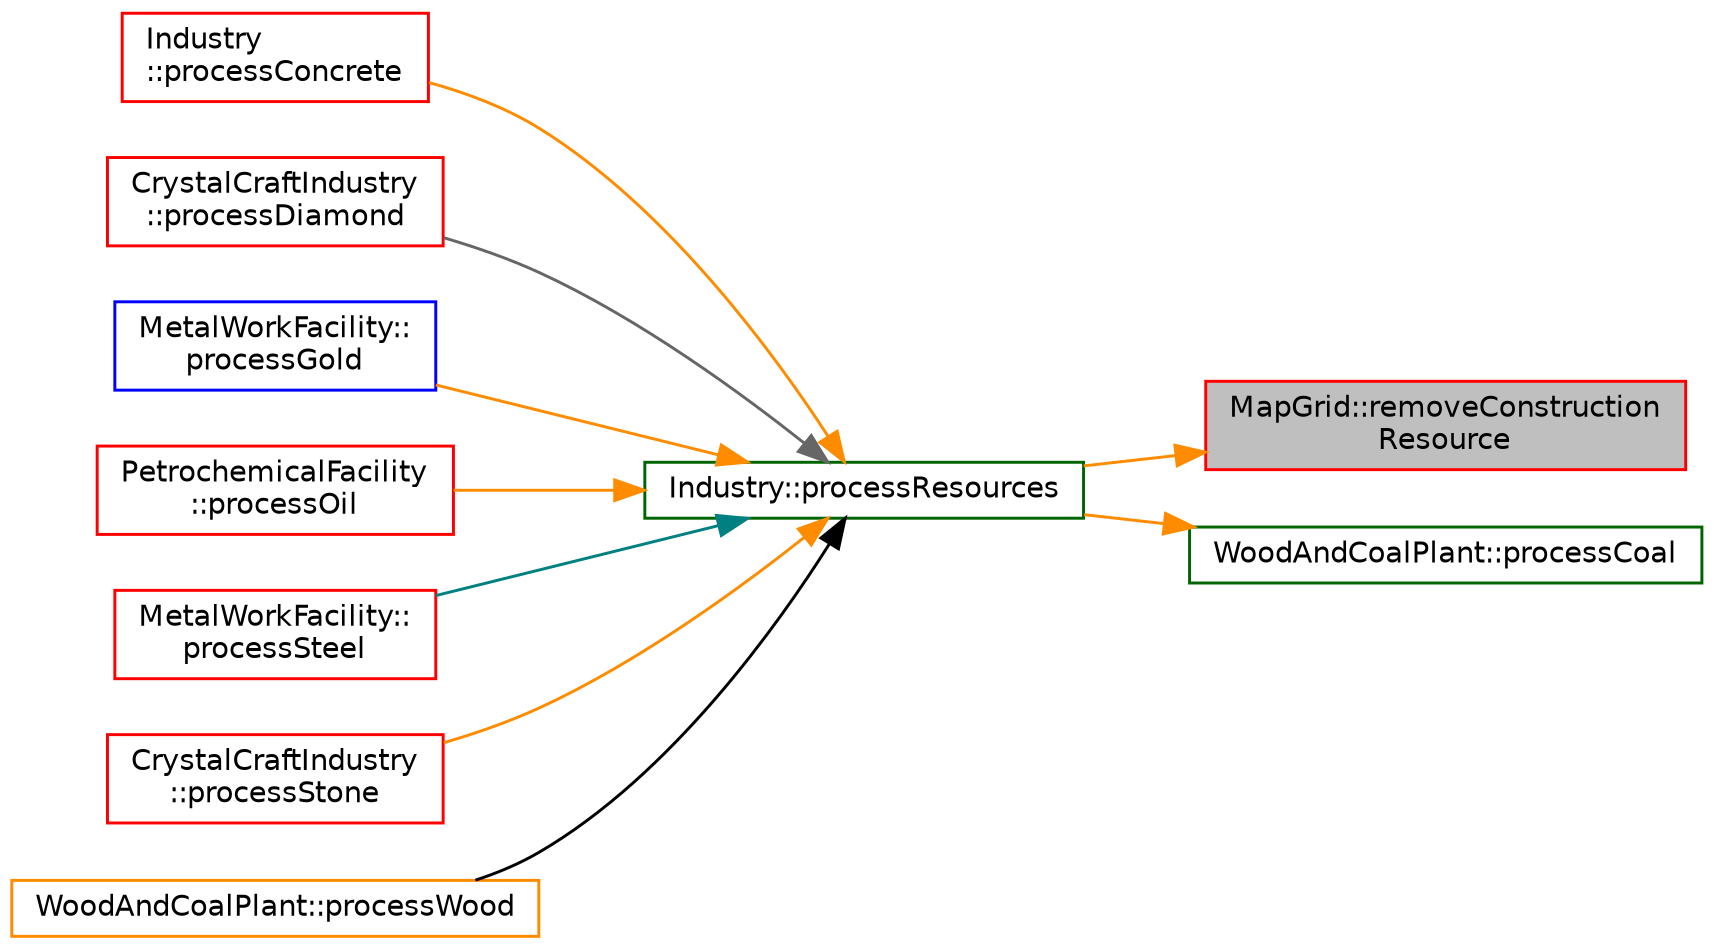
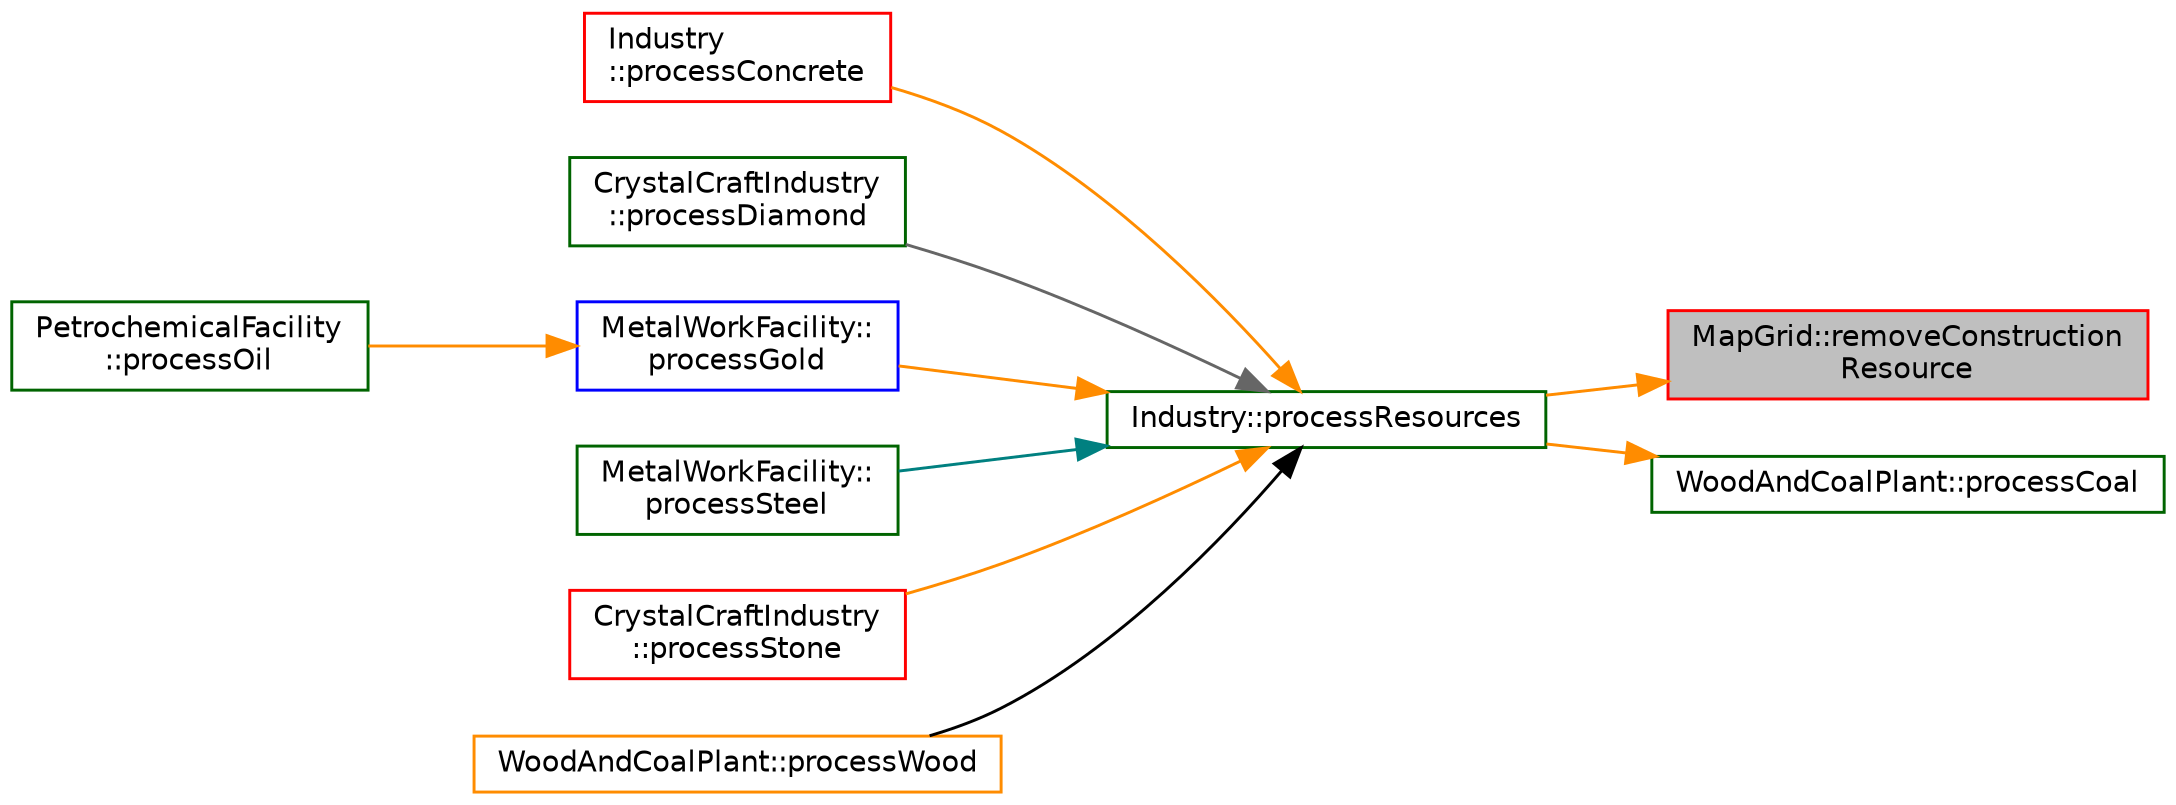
(275, 202) -> (738, 202)
(275, 490) -> (190, 346)
(534, 490) -> (458, 346)
(275, 635) -> (738, 490)
